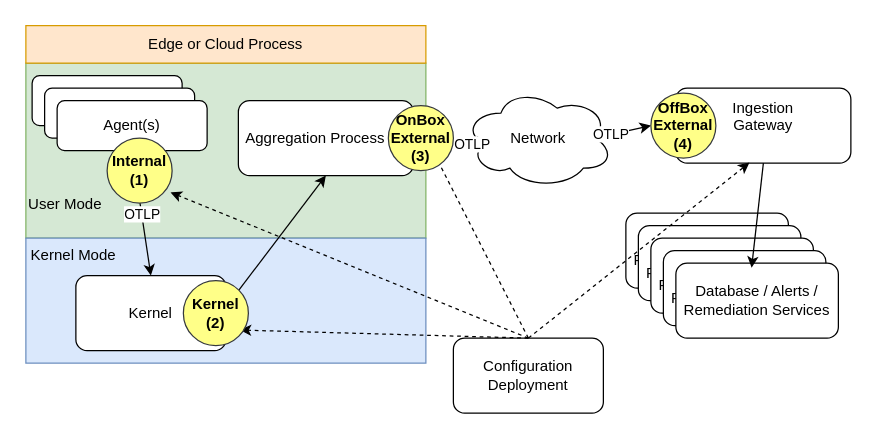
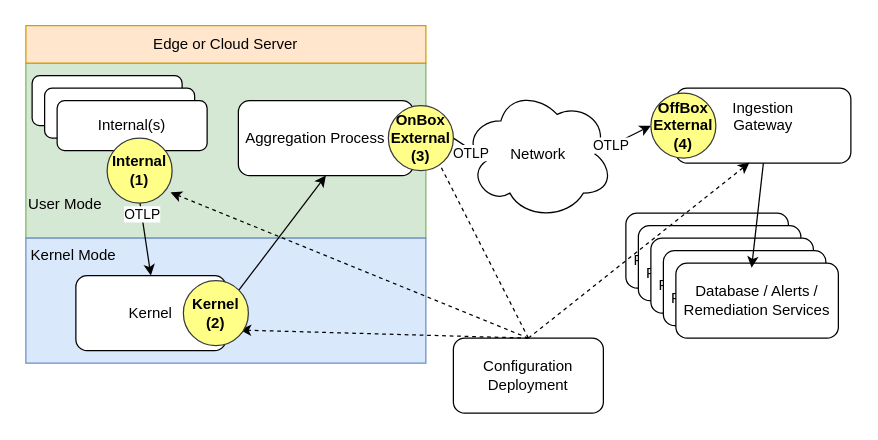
(226, 44) -> (226, 44)
(132, 126) -> (132, 126)
(538, 138) -> (538, 154)
